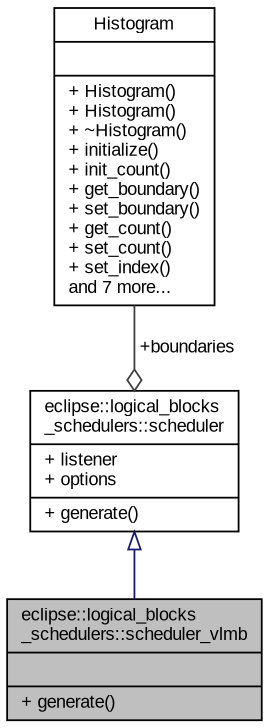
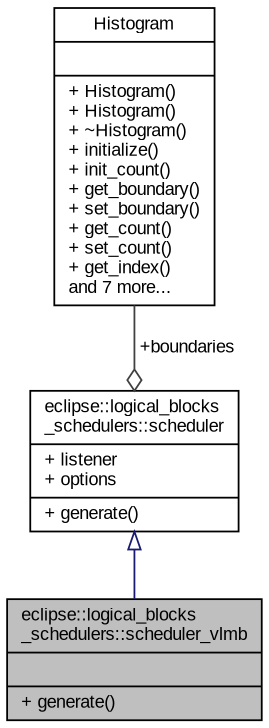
(120, 268) -> (120, 268)
